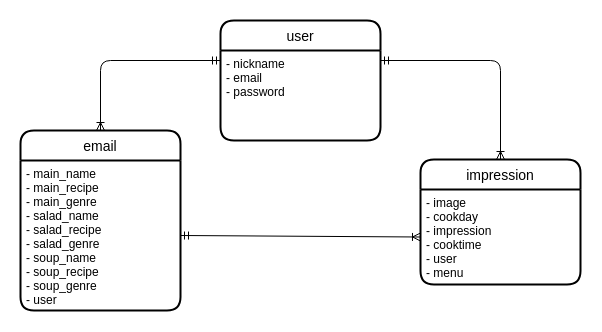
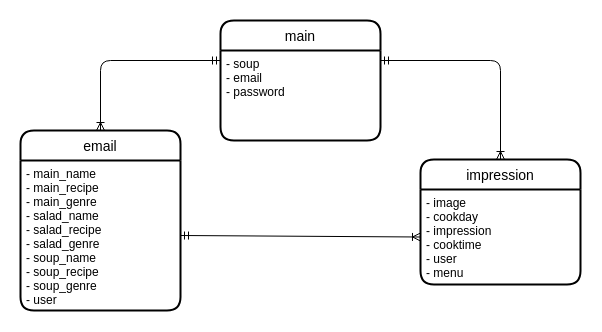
(300, 36) -> (300, 36)
(256, 64) -> (245, 64)
